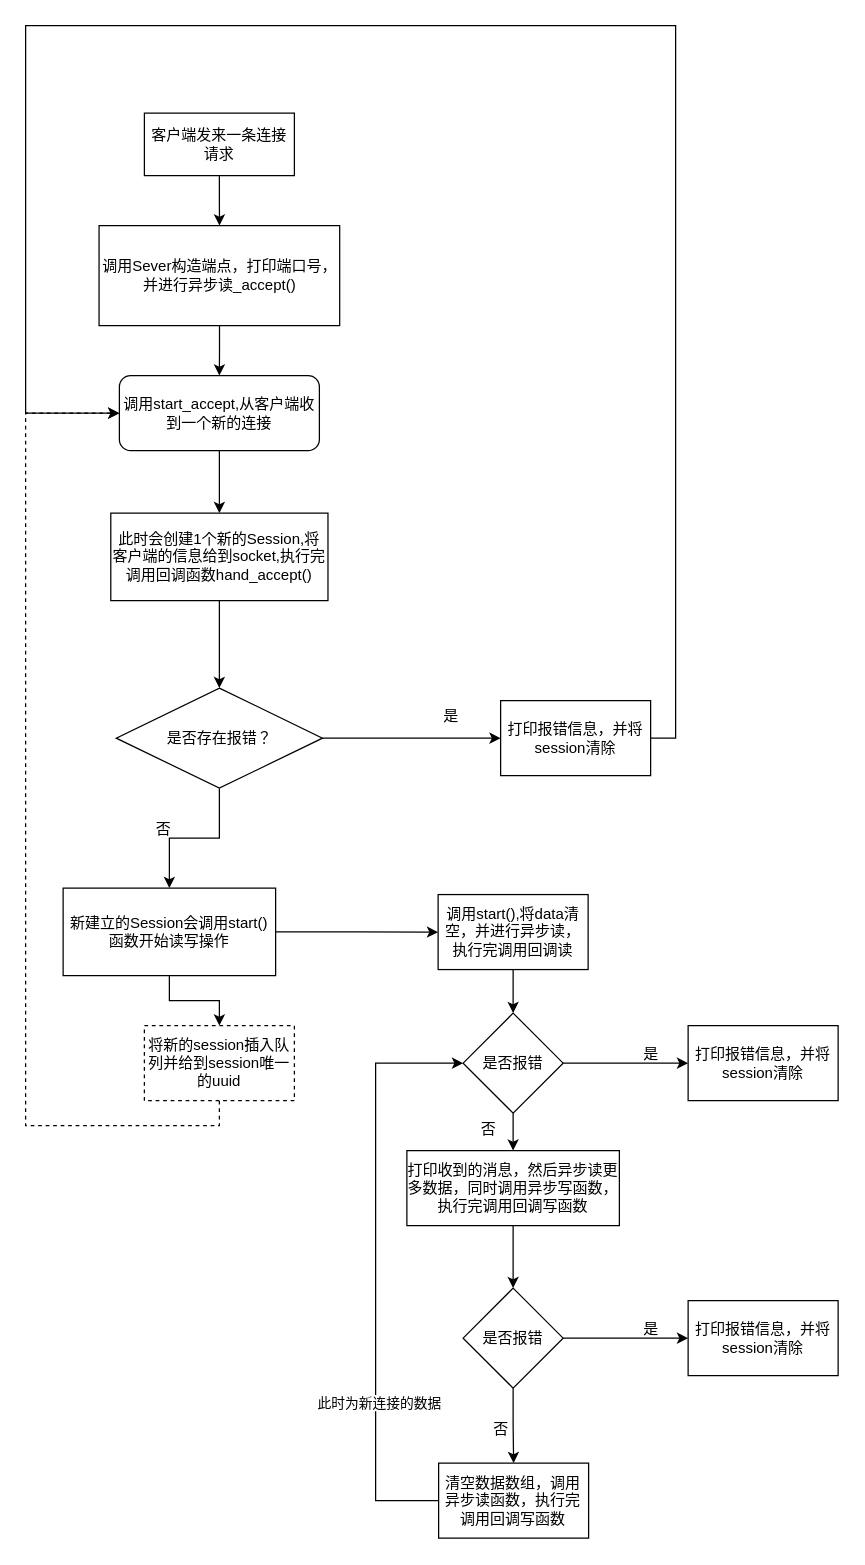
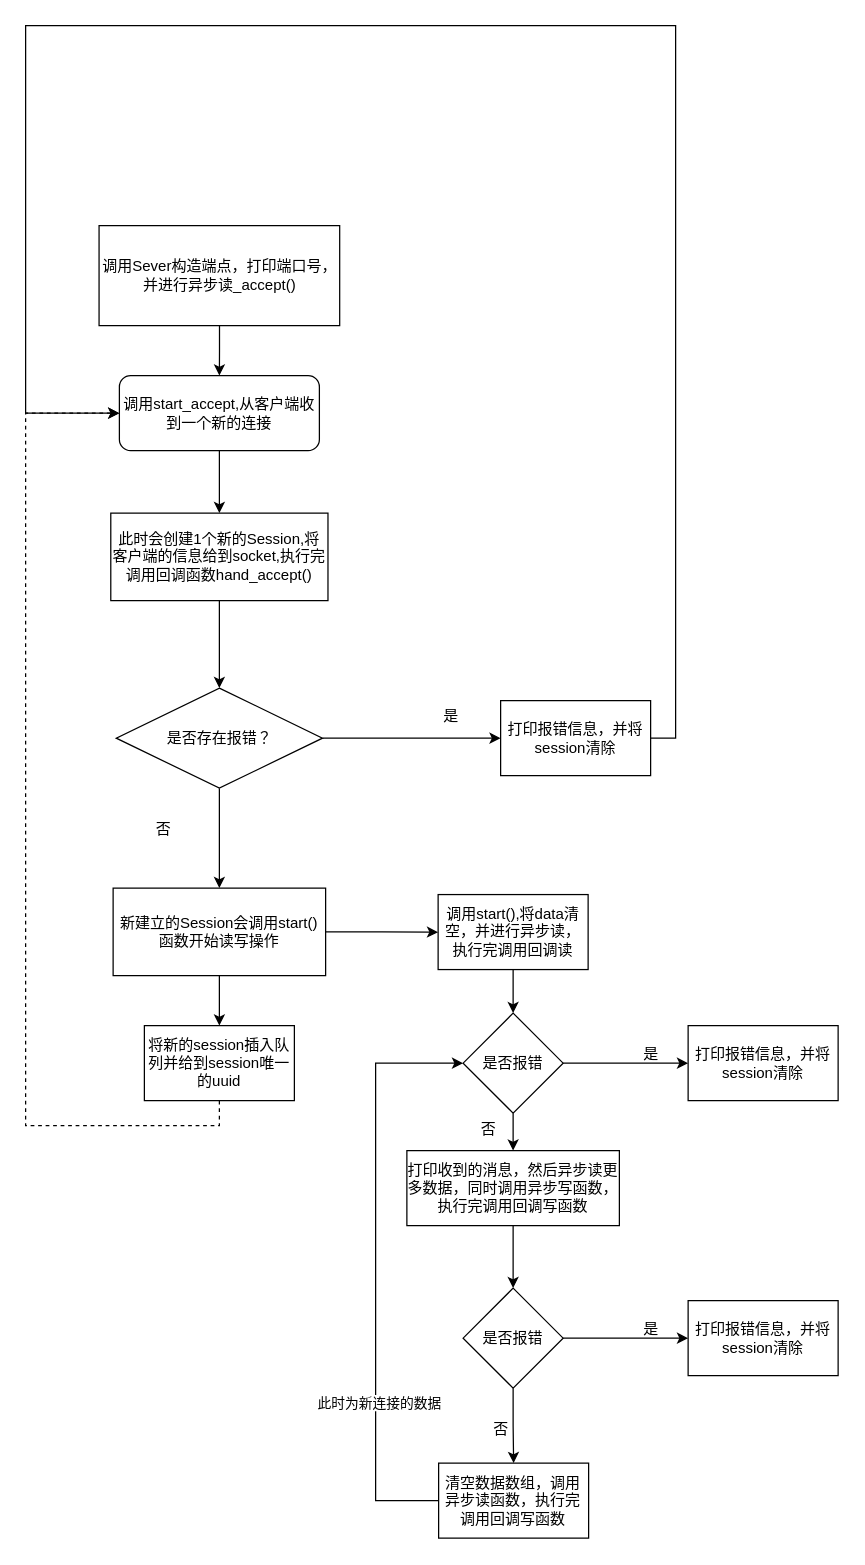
(219, 144) -> none
(219, 197) -> none
(169, 932) -> (219, 932)
(219, 1063) -> (219, 1063)
